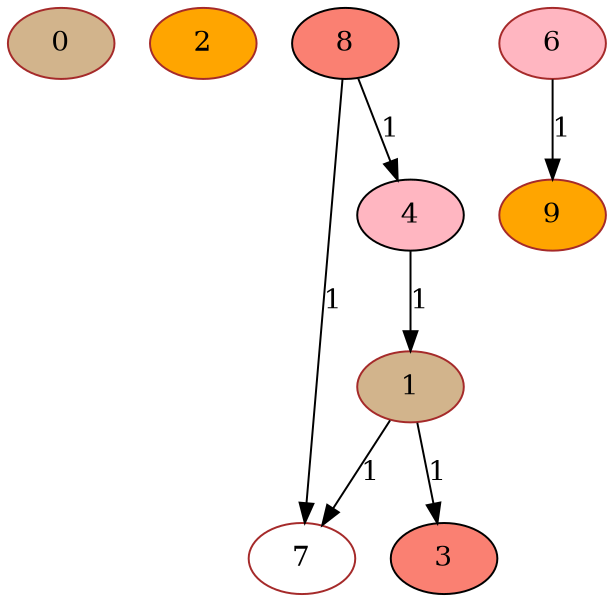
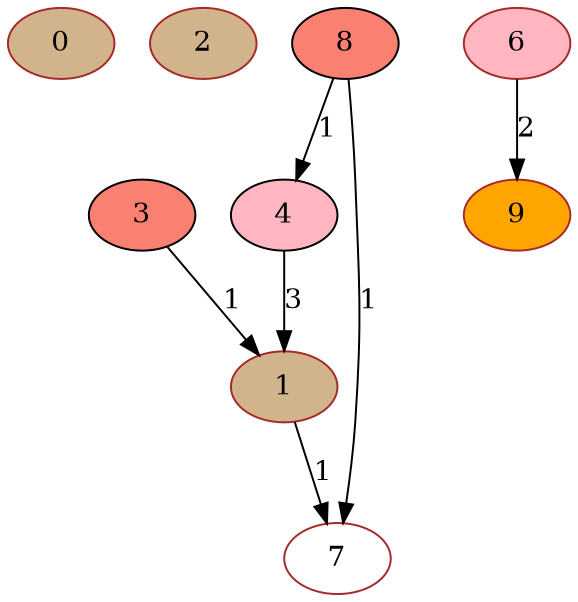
(203, 43) -> (203, 43)
(562, 129) -> (527, 129)
(420, 301) -> (294, 301)
(425, 463) -> (207, 293)
